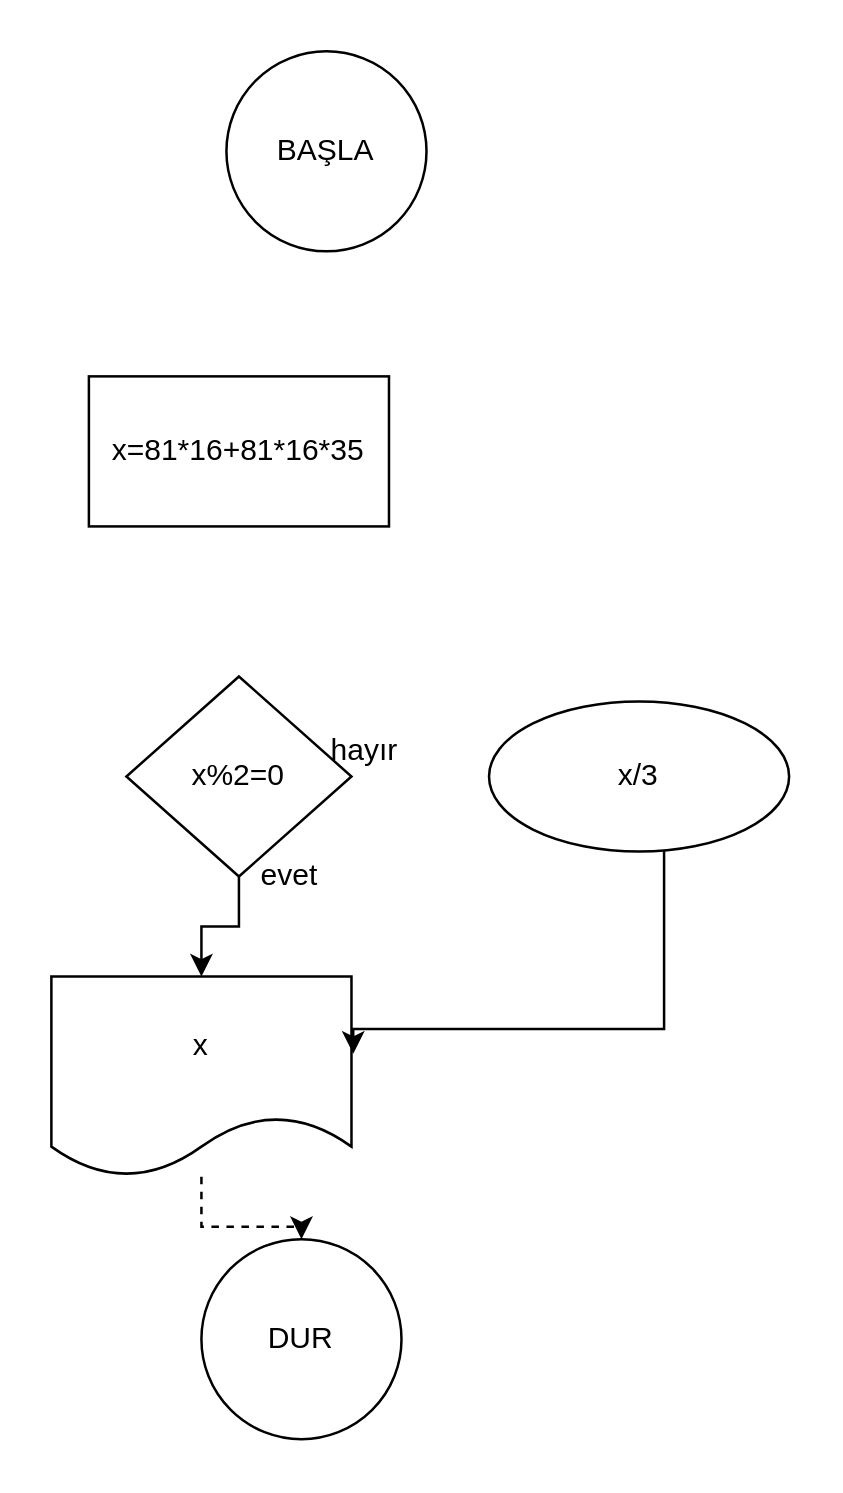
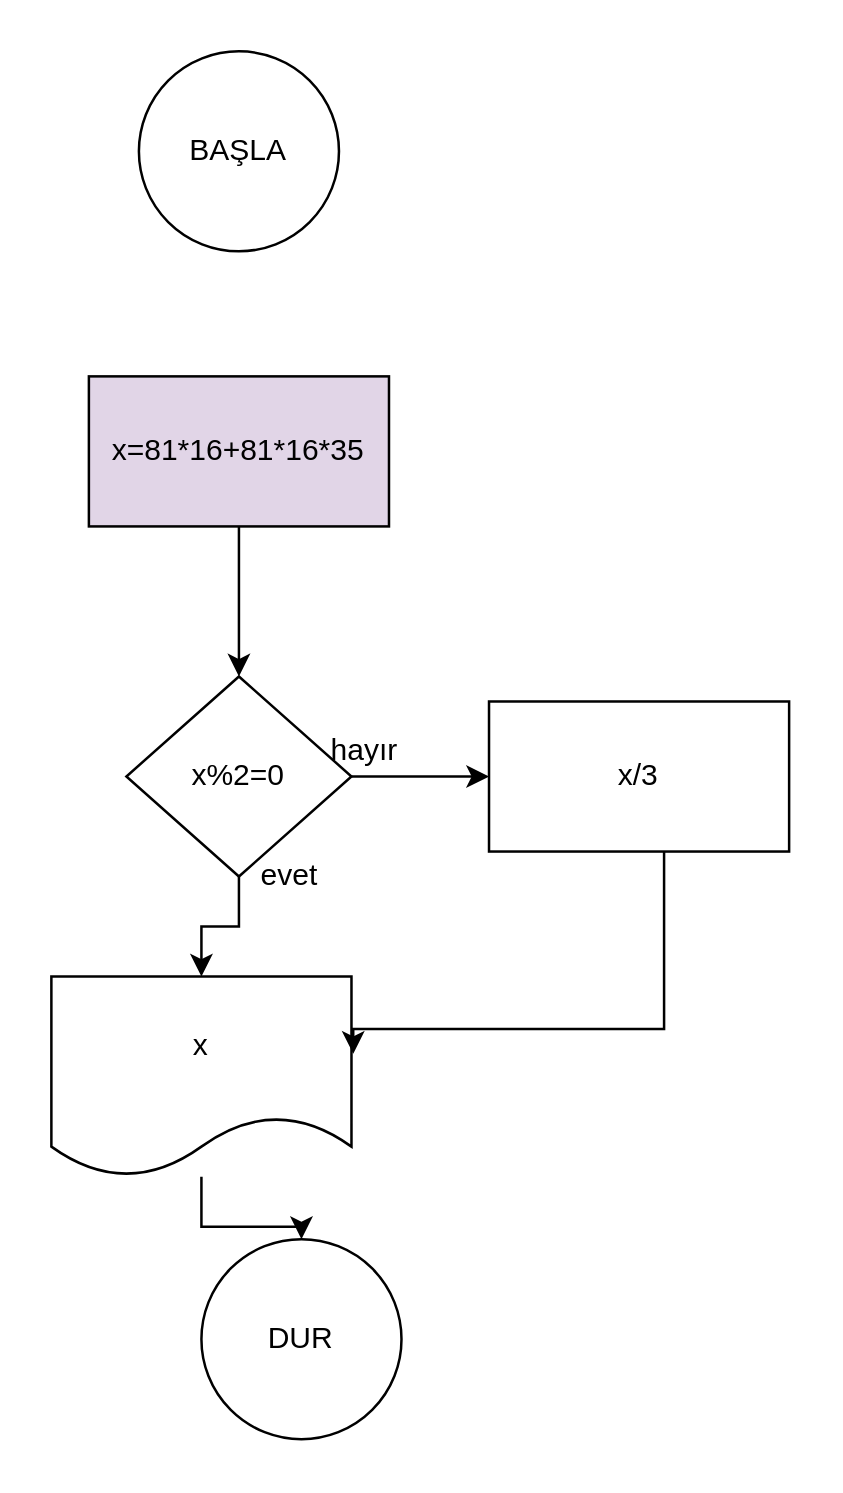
(326, 151) -> (239, 151)
(239, 451) -> (239, 451)
none -> (239, 593)
none -> (412, 776)
(639, 776) -> (639, 776)
(227, 1226) -> (227, 1226)
